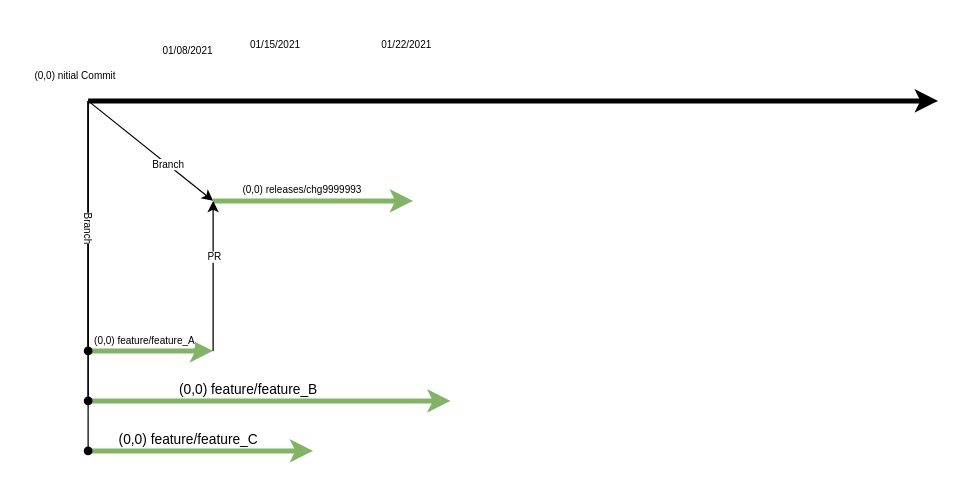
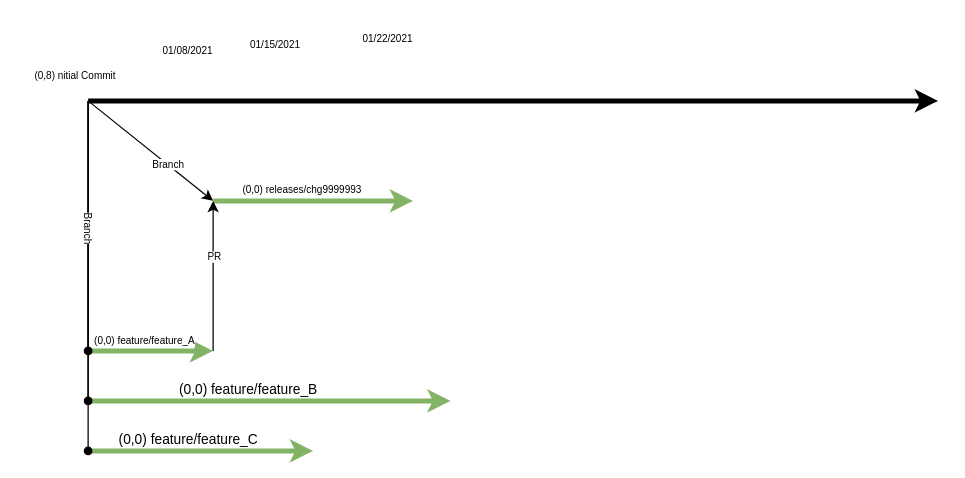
(407, 44) -> (388, 38)
(76, 76) -> (76, 76)
